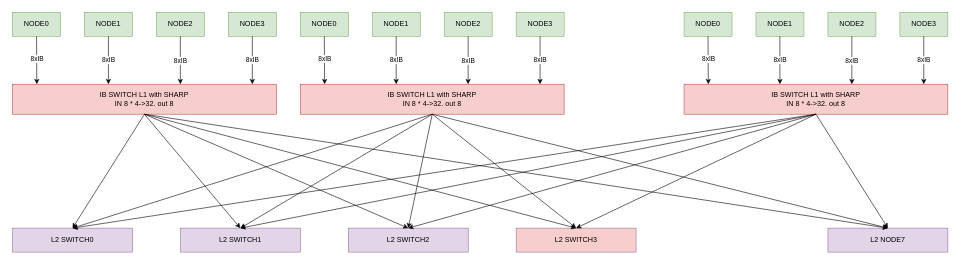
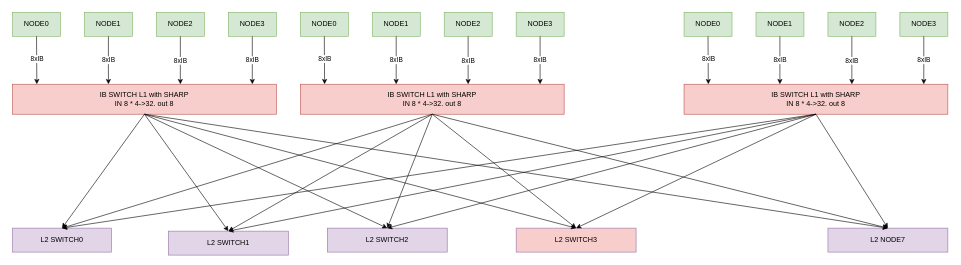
(72, 240) -> (62, 240)
(240, 240) -> (228, 243)
(408, 240) -> (387, 240)
